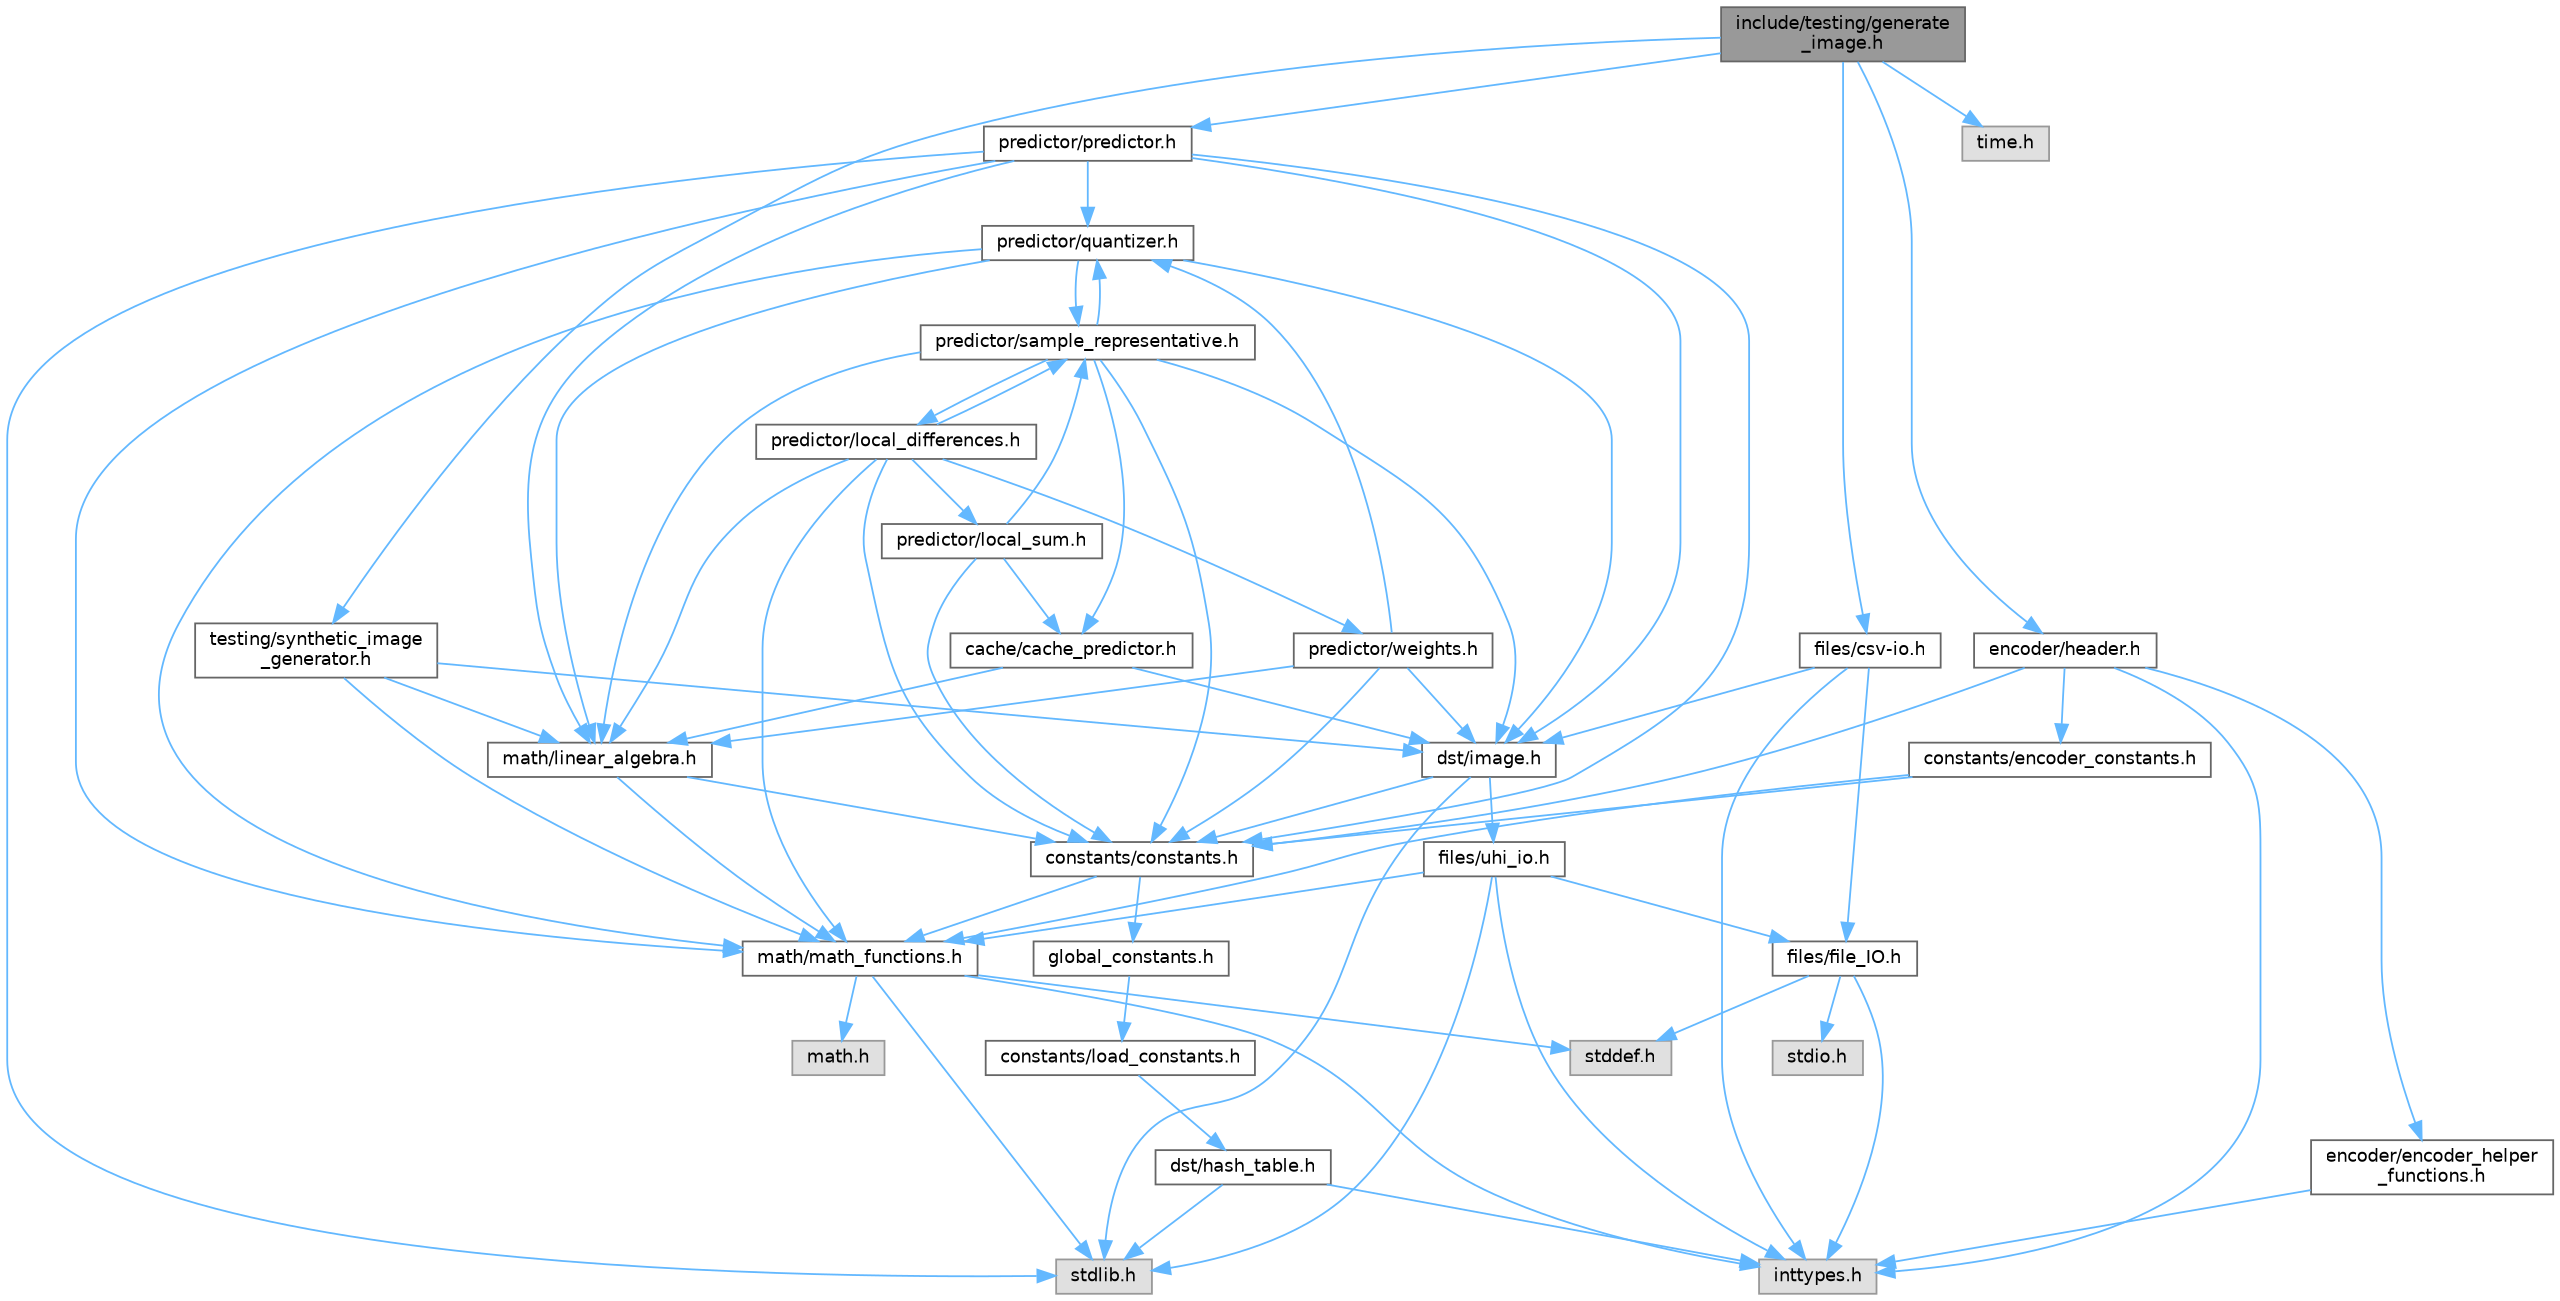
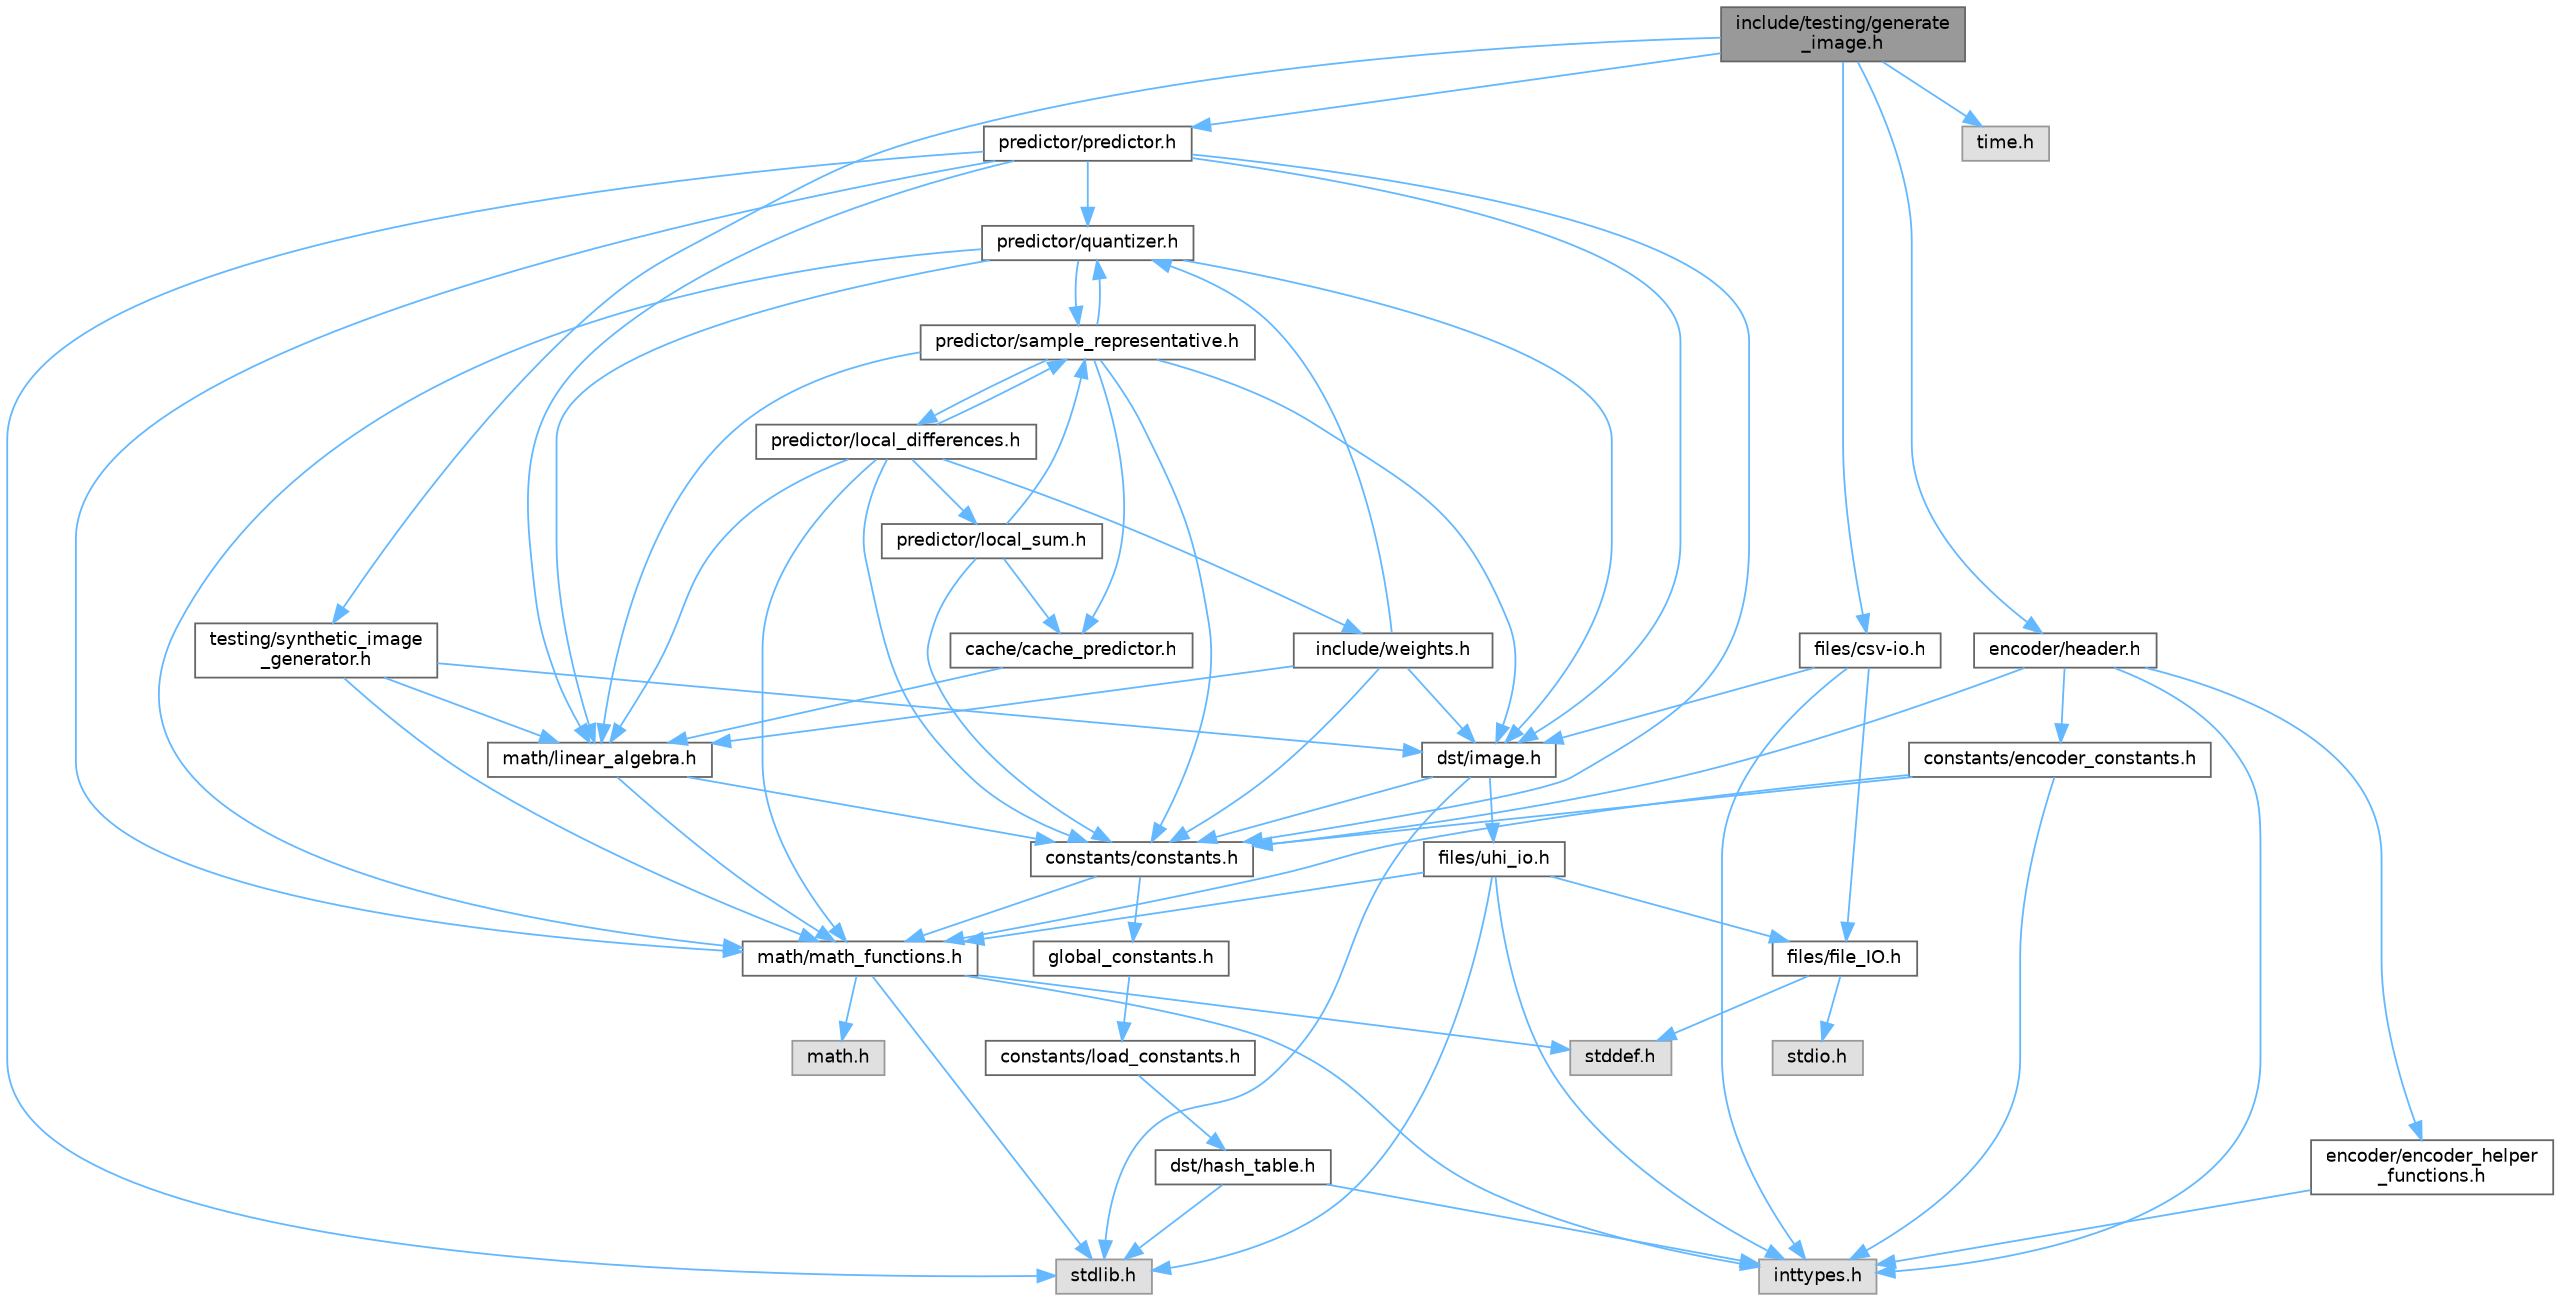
(1393, 650) -> (1393, 650)
(1271, 703) -> none
(1880, 1111) -> (2020, 1045)
